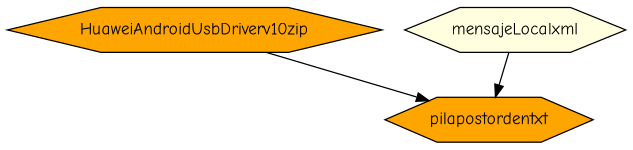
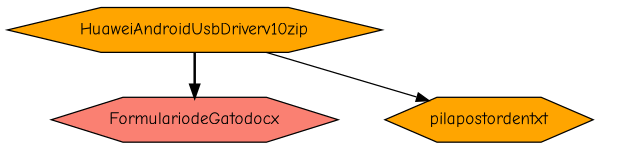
(515, 30) -> none
none -> (195, 120)
